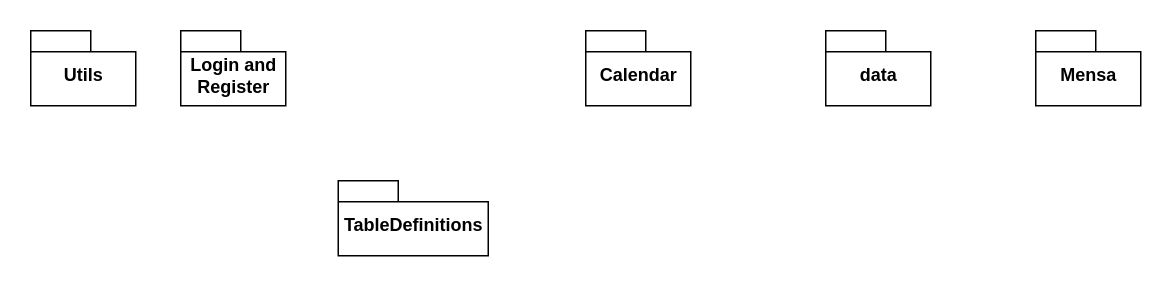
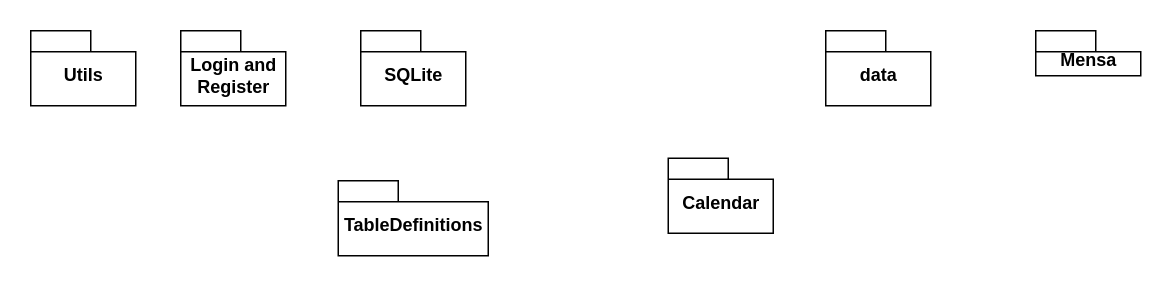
none -> (413, 68)
(638, 68) -> (721, 196)
(1088, 68) -> (1088, 53)
